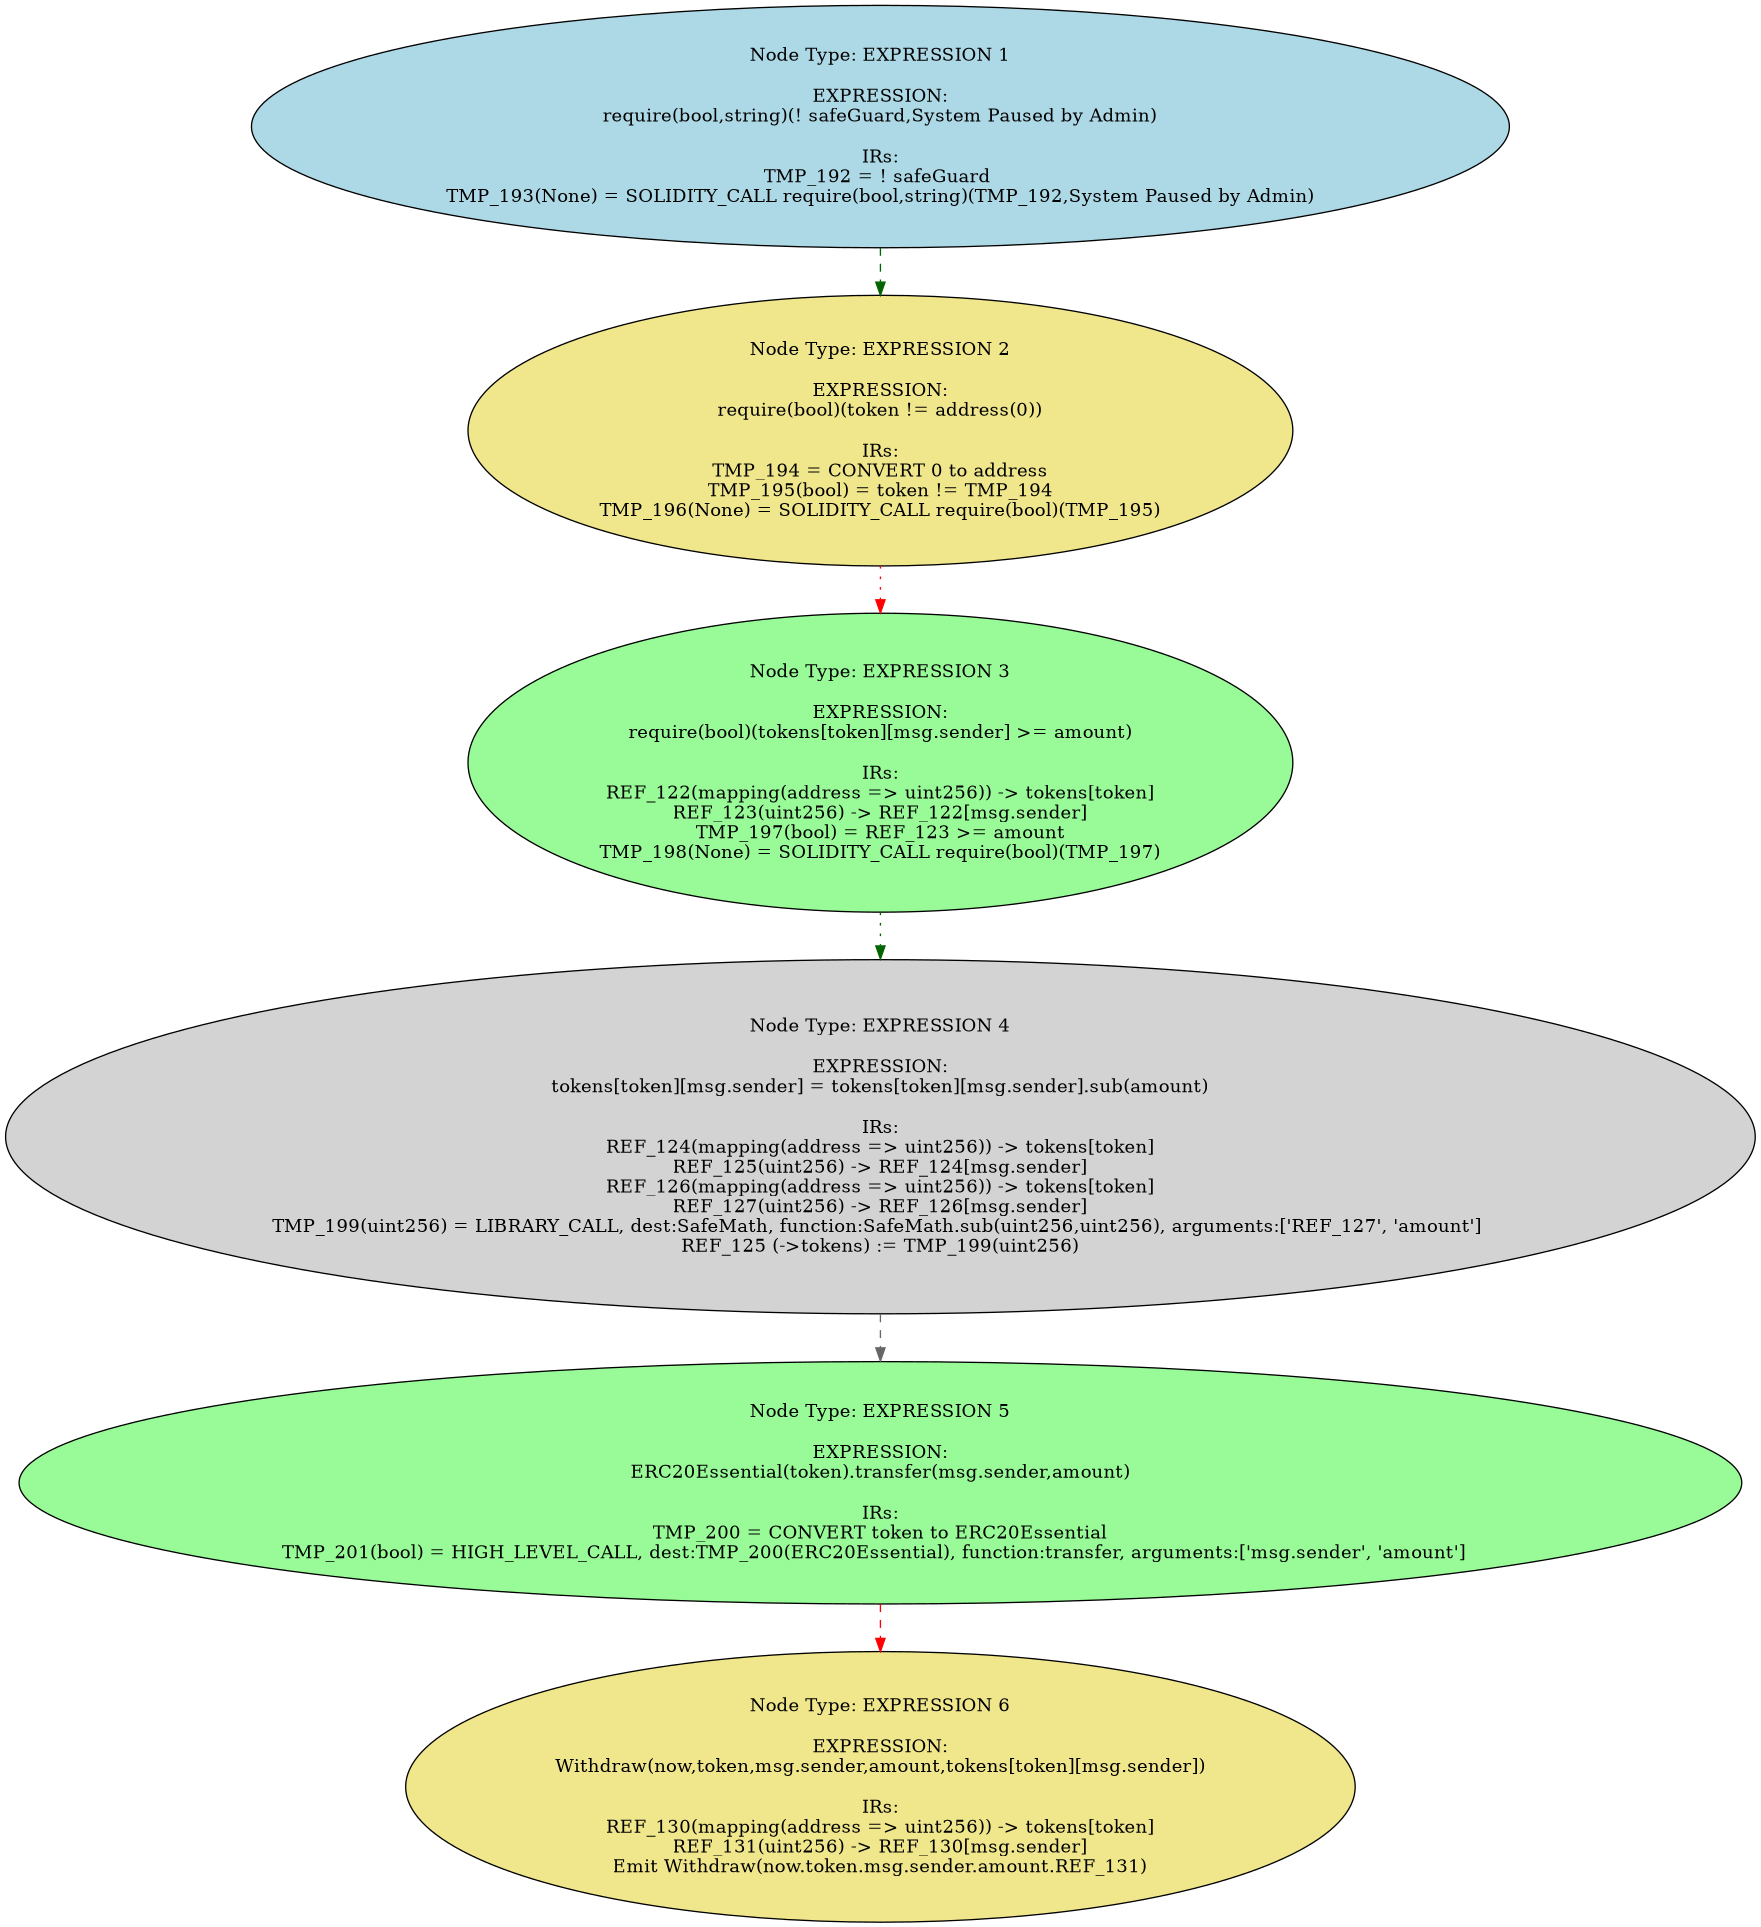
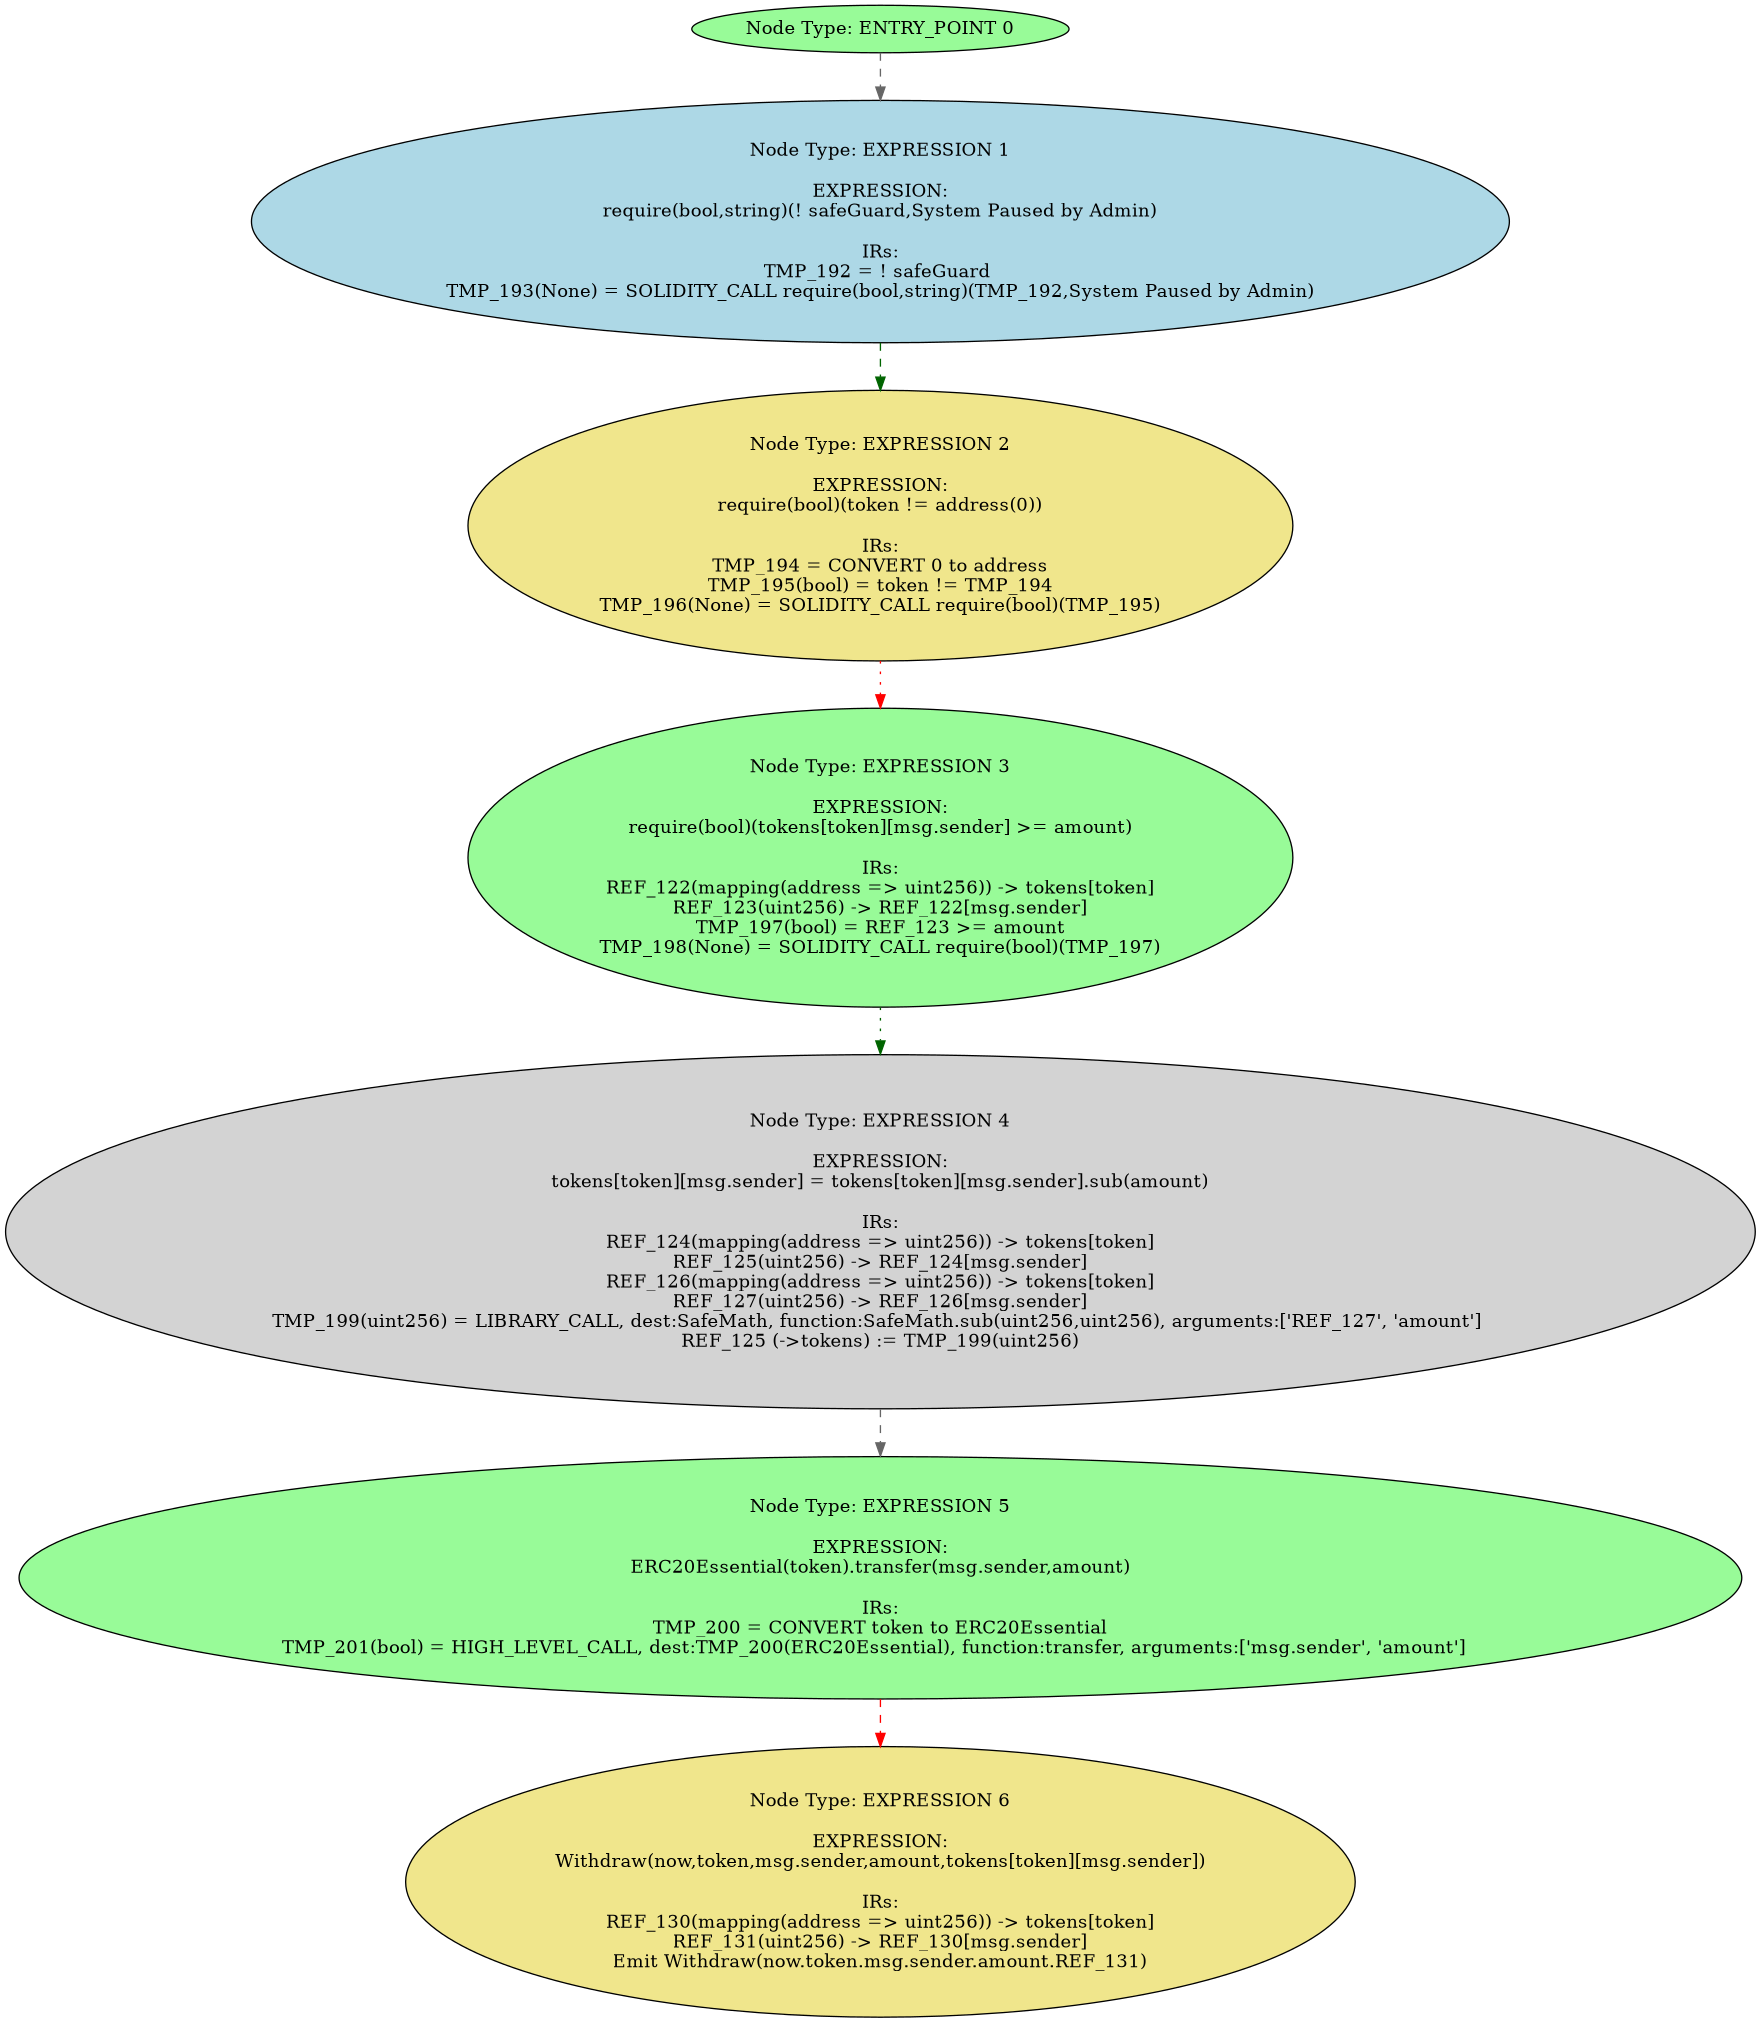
none -> (880, 29)
